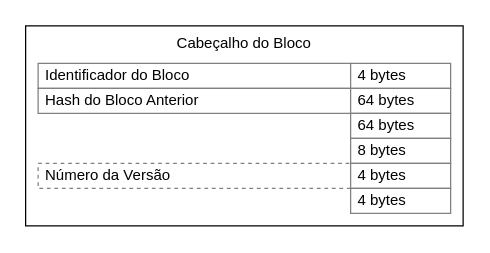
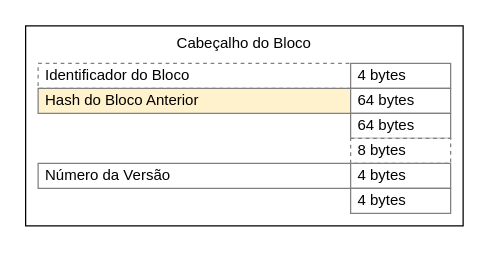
(194, 76) -> (194, 76)
(194, 101) -> (194, 101)
(401, 151) -> (401, 151)
(194, 176) -> (194, 176)
